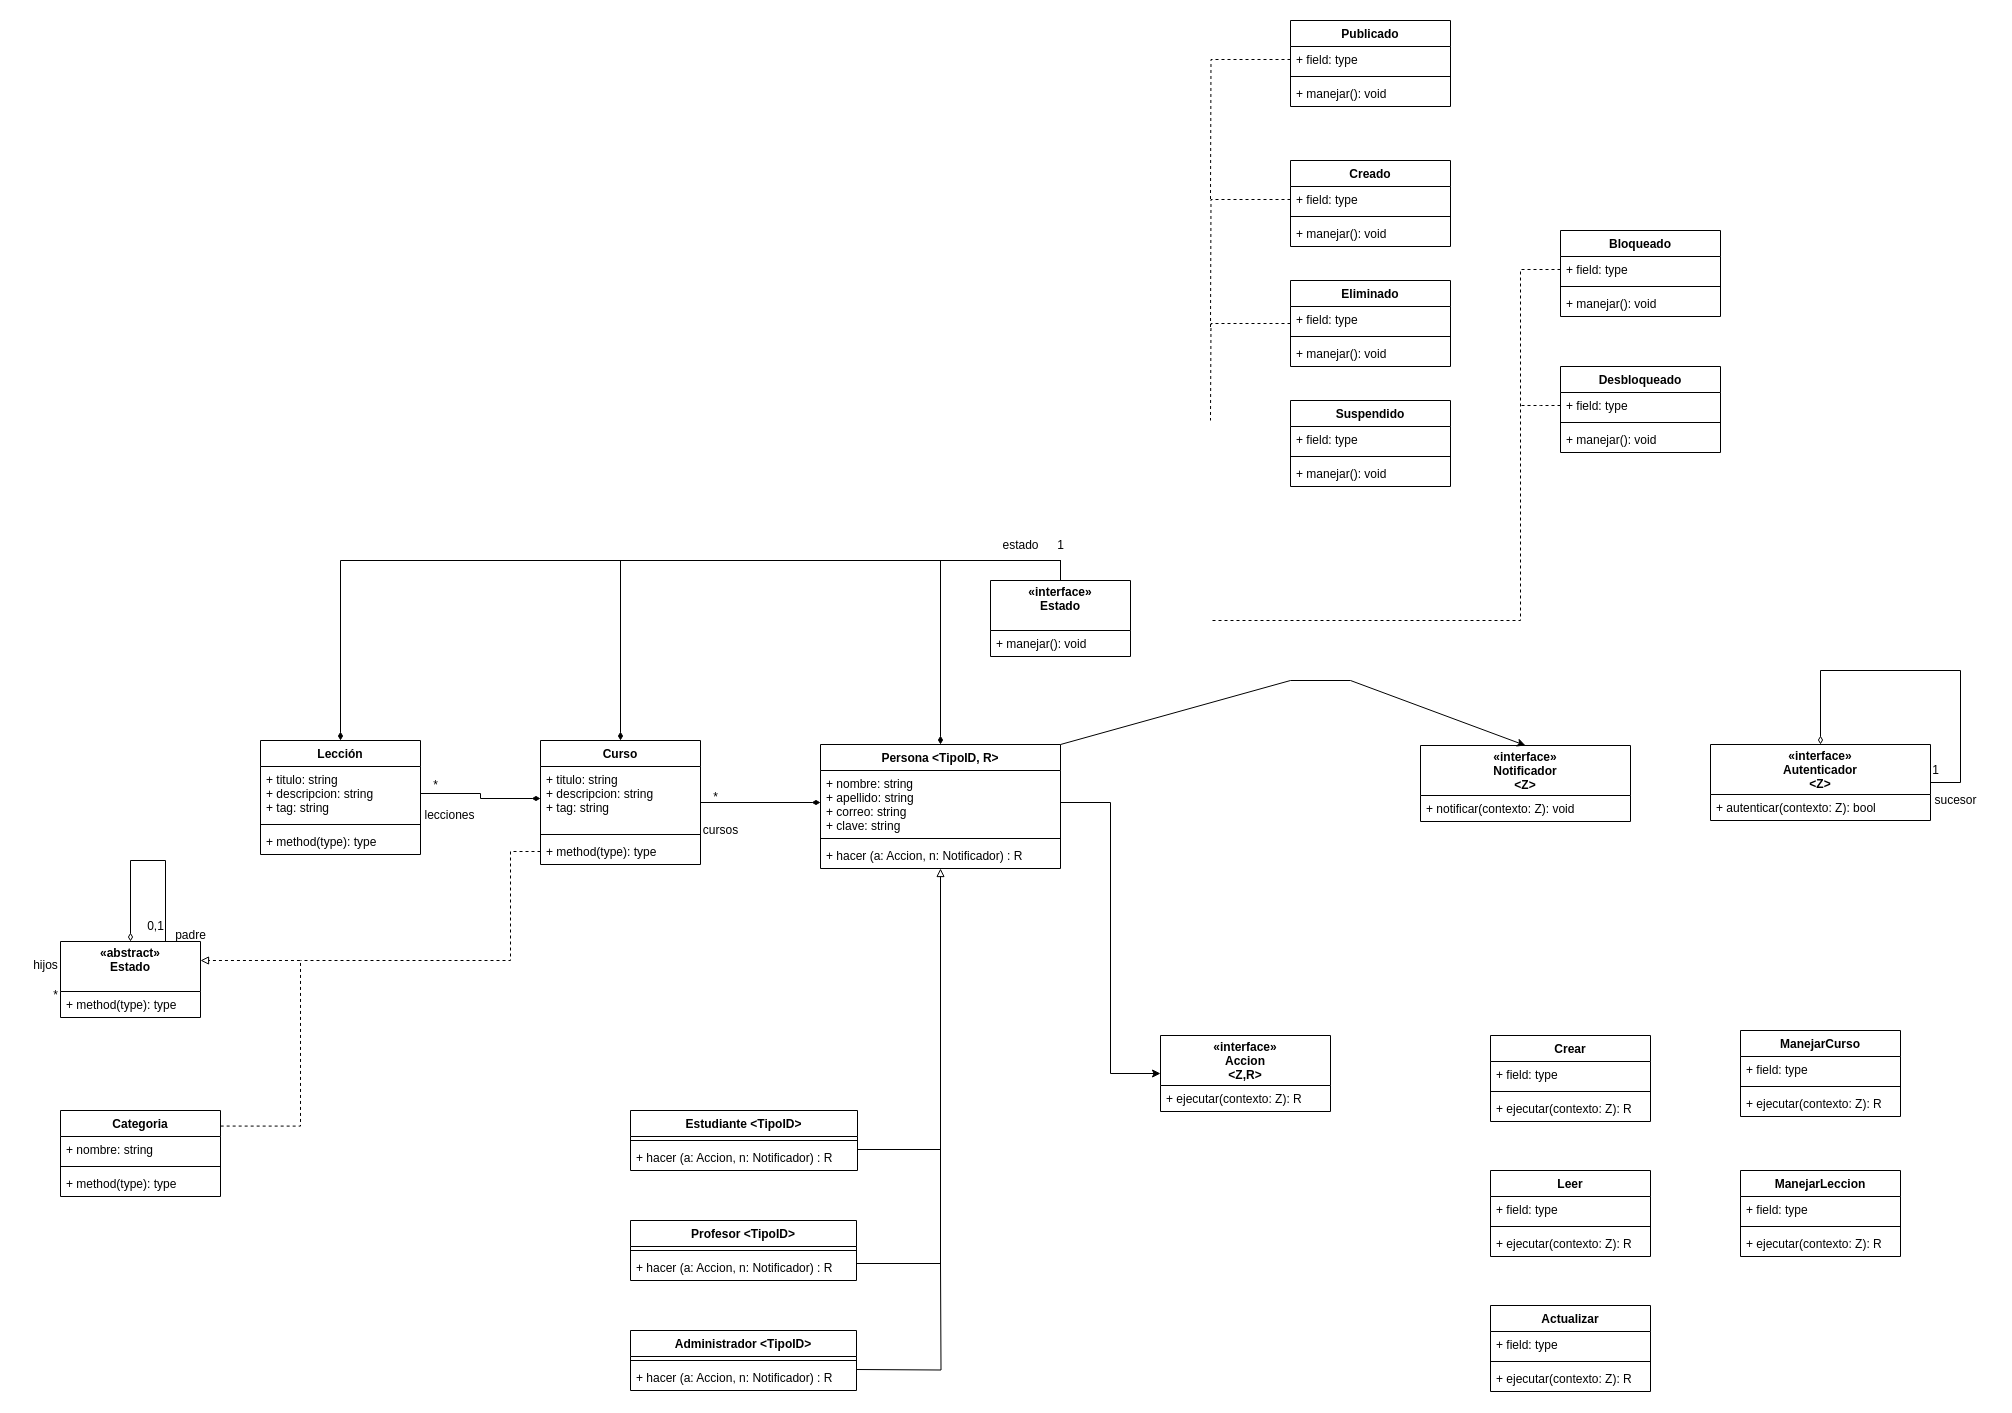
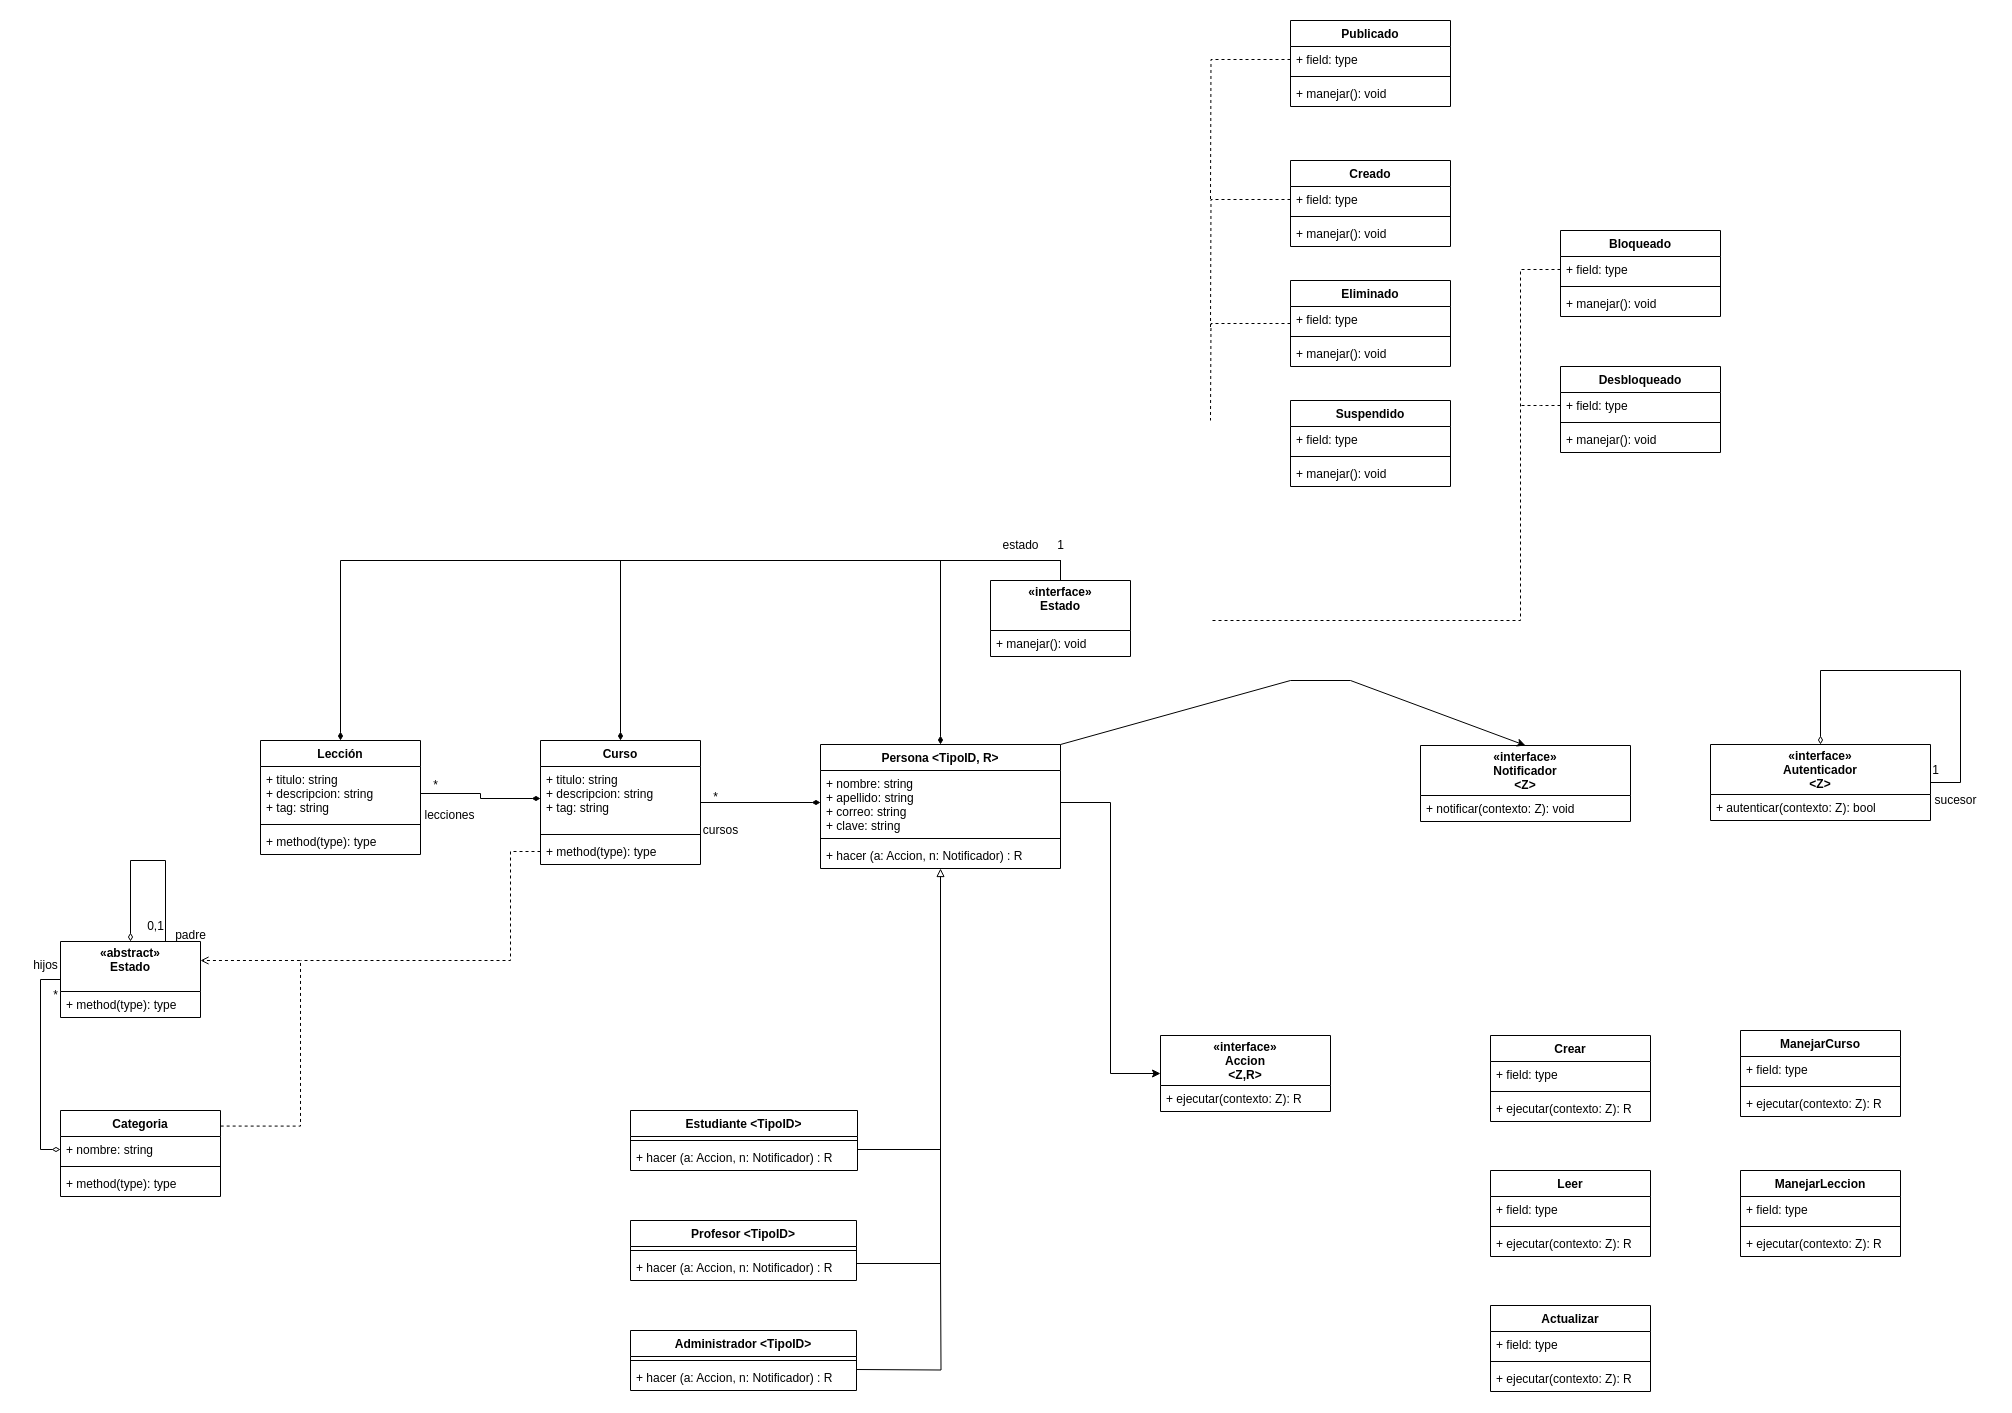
(211, 961) -> (207, 961)
none -> (41, 1062)
